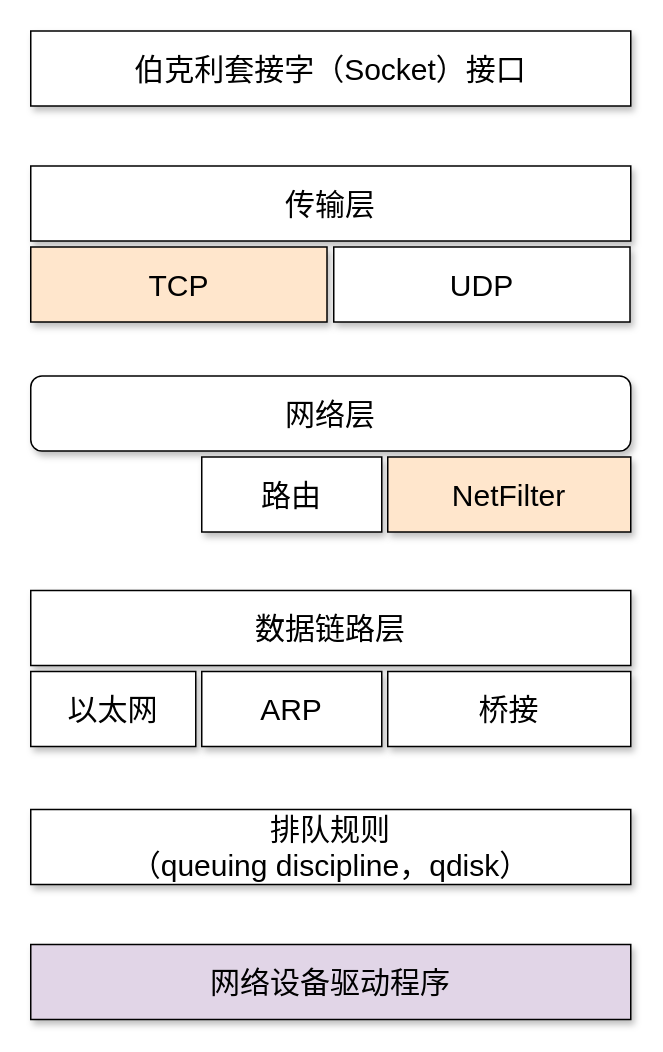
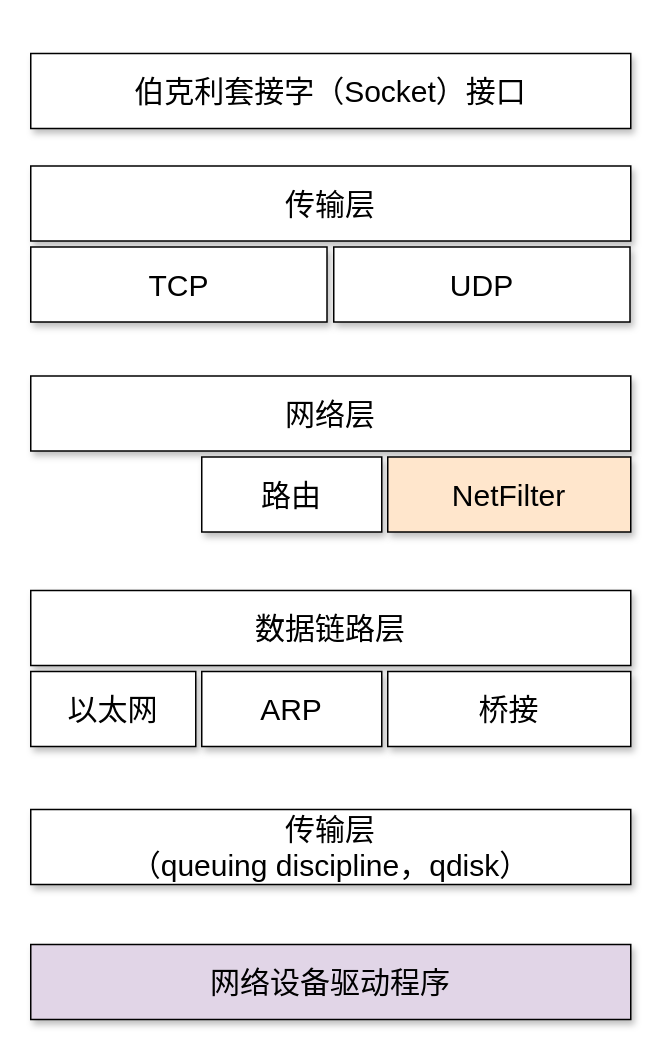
(331, 68) -> (331, 91)
(179, 284) -> (179, 284)
(331, 413) -> (331, 413)
(331, 847) -> (331, 847)
